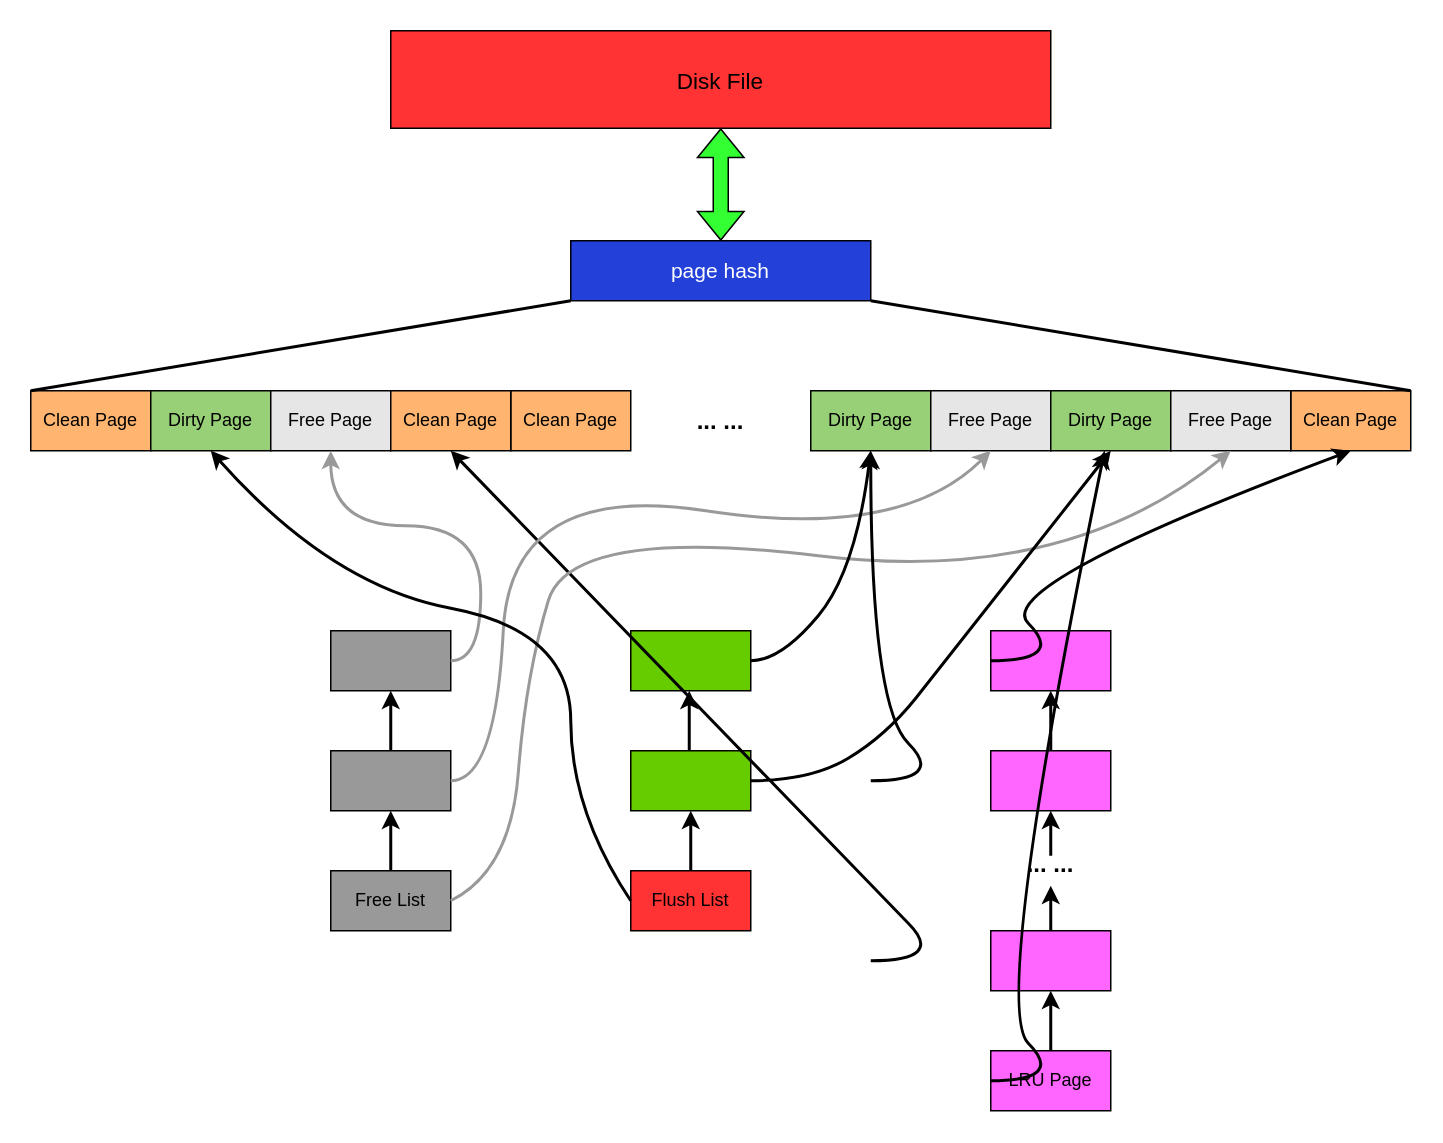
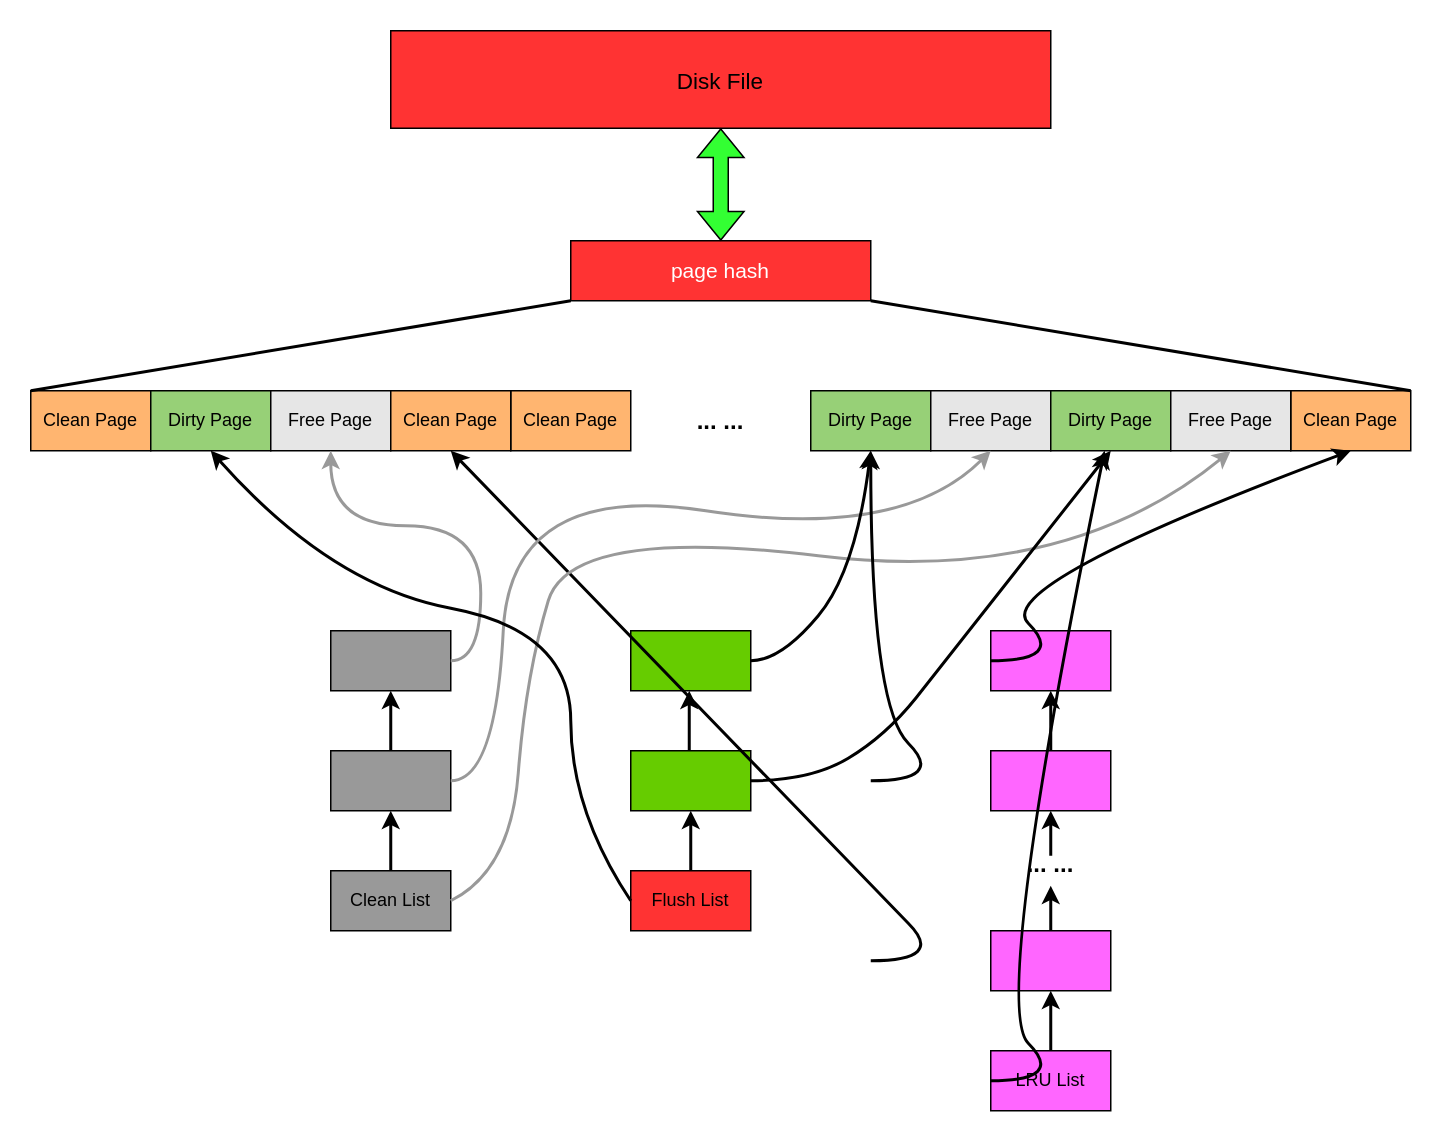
(721, 271) -> (721, 271)
(391, 901) -> (391, 901)
(1051, 1081) -> (1051, 1081)
